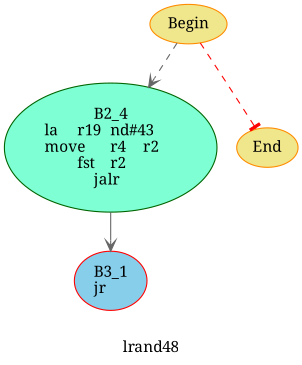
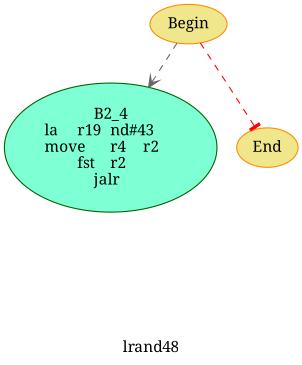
(111, 281) -> none
